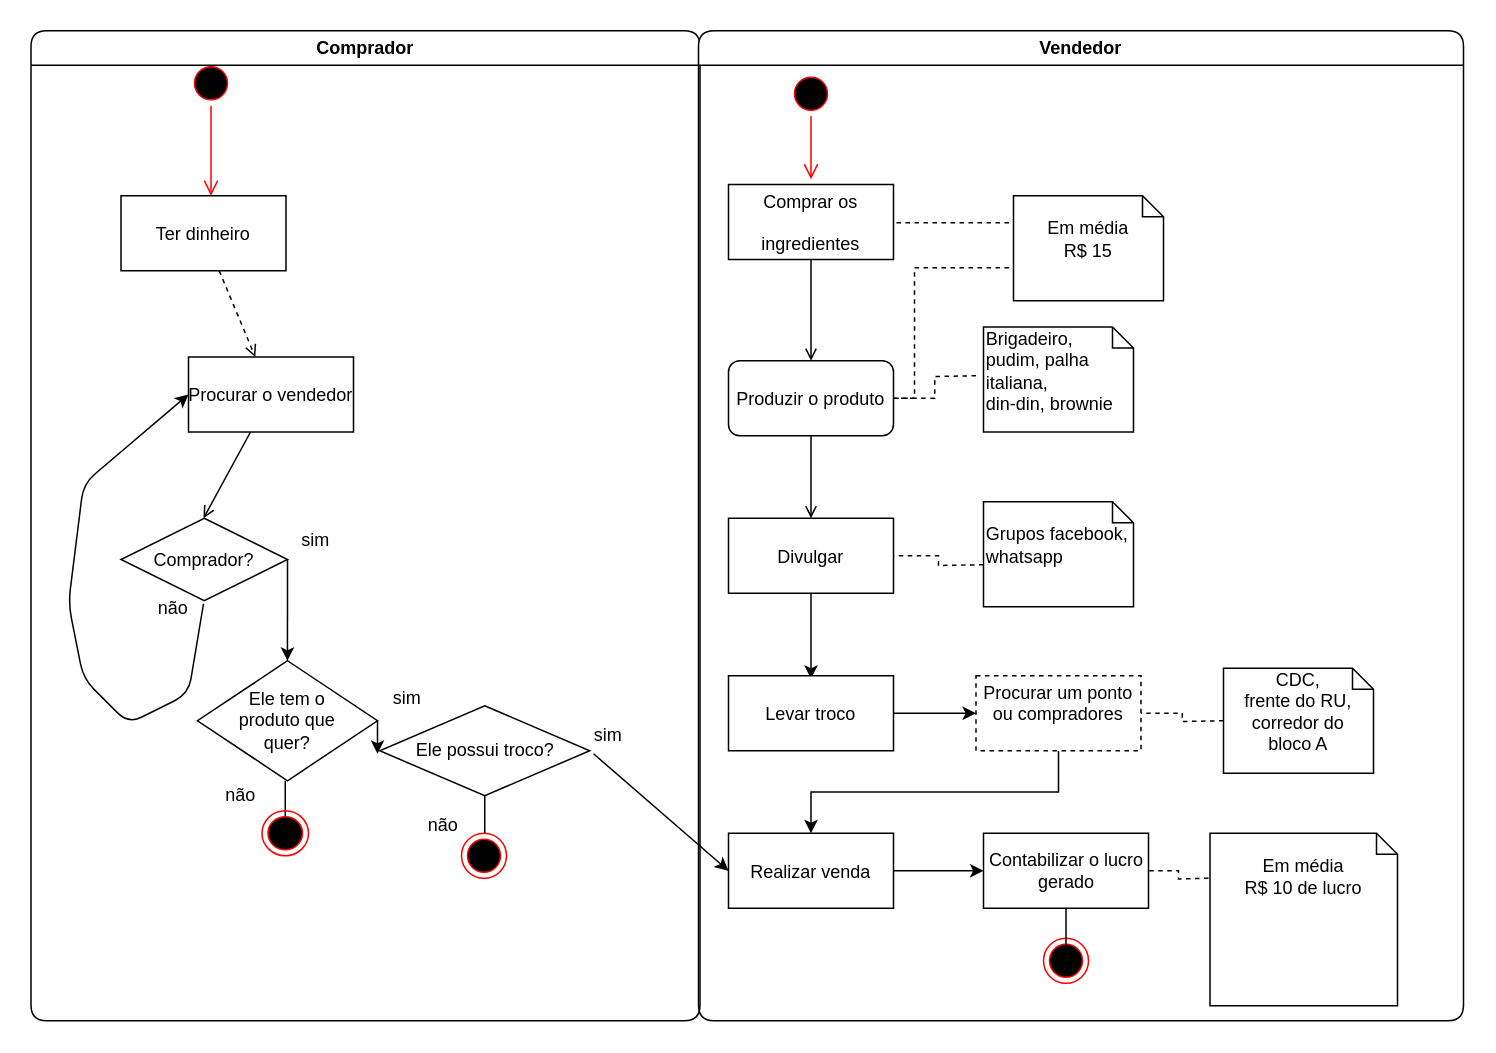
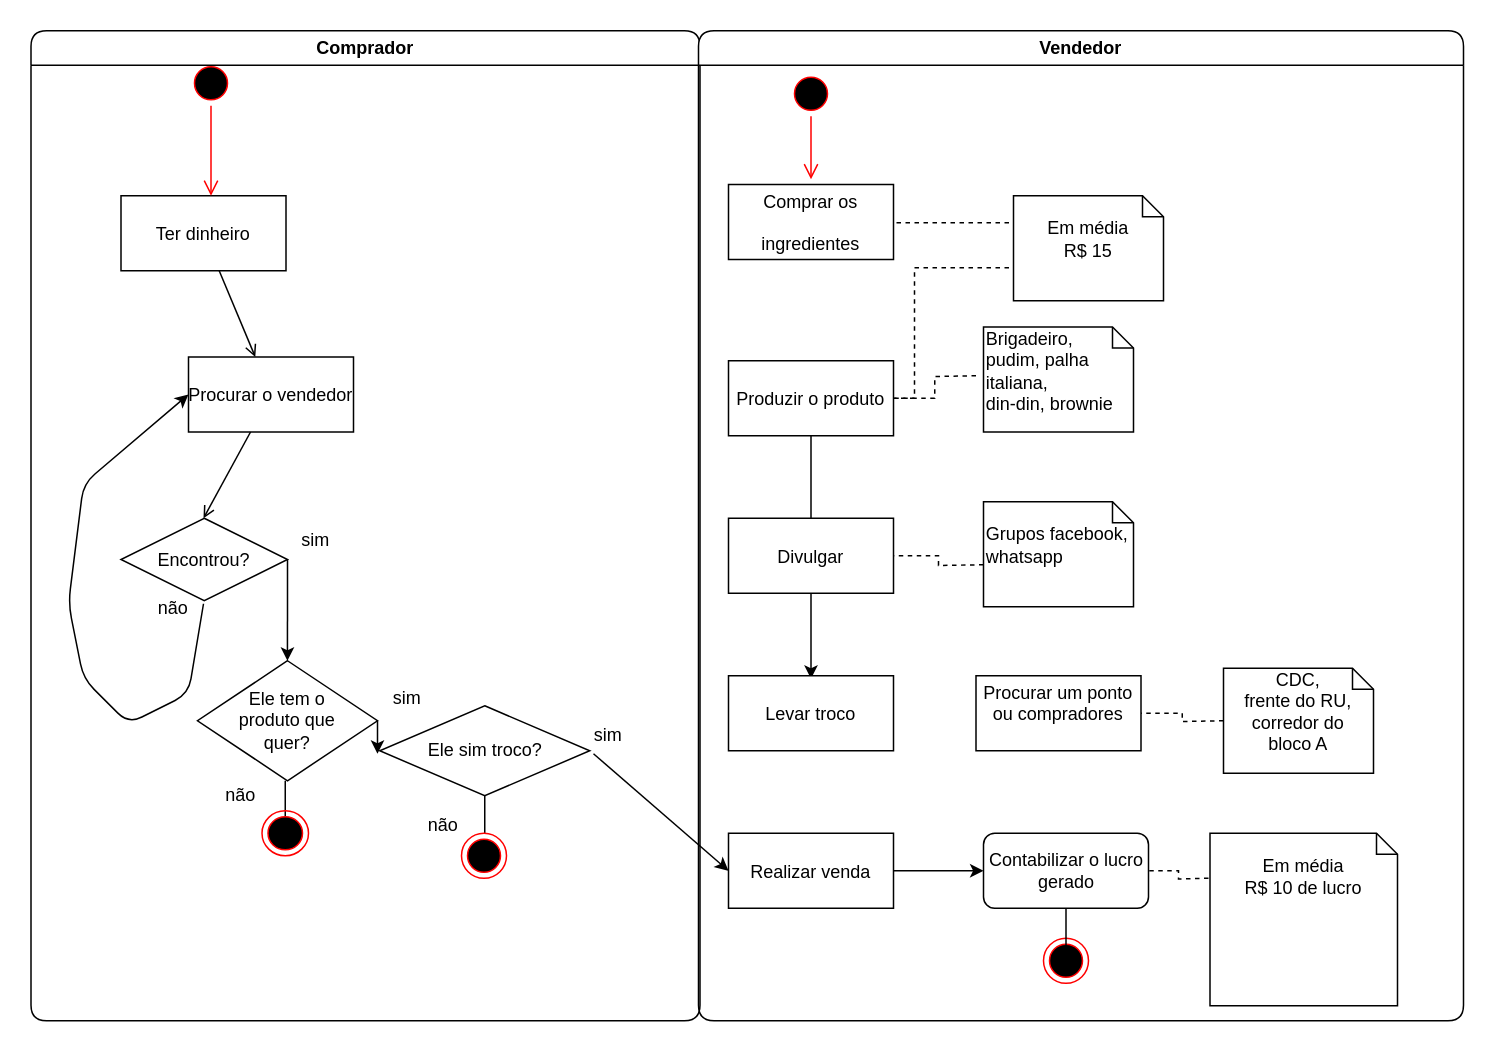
(811, 308) -> none
(237, 313) -> (237, 313)
(811, 398) -> (811, 398)
(811, 511) -> (811, 512)
(204, 560) -> (204, 560)
(930, 713) -> none
(1058, 713) -> (1058, 713)
(485, 751) -> (485, 751)
(940, 792) -> none
(1066, 871) -> (1066, 871)
